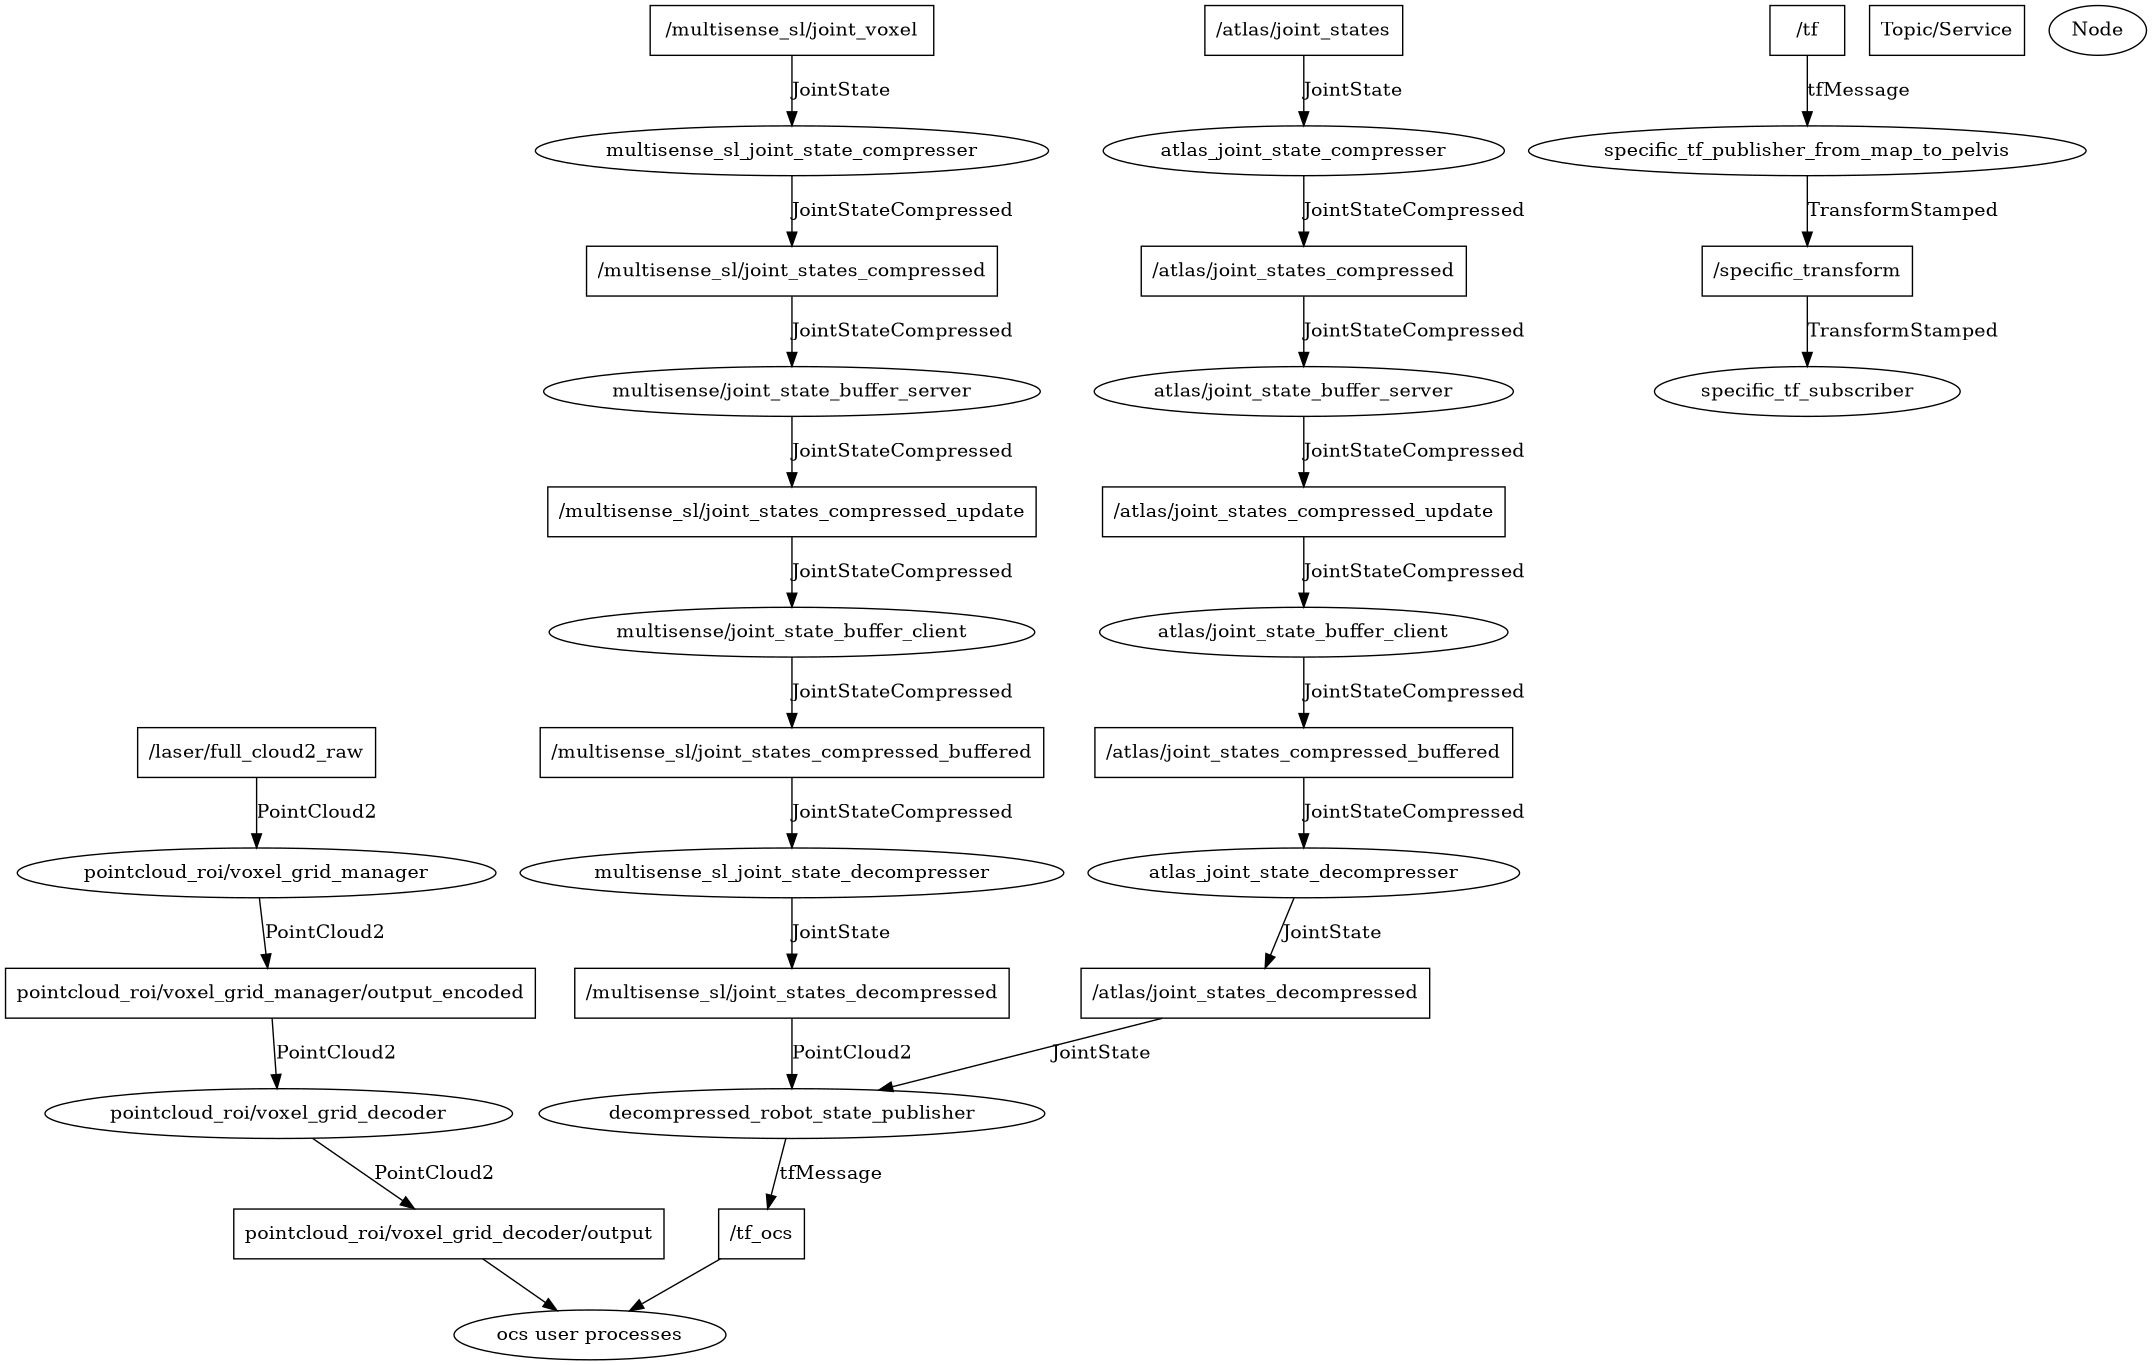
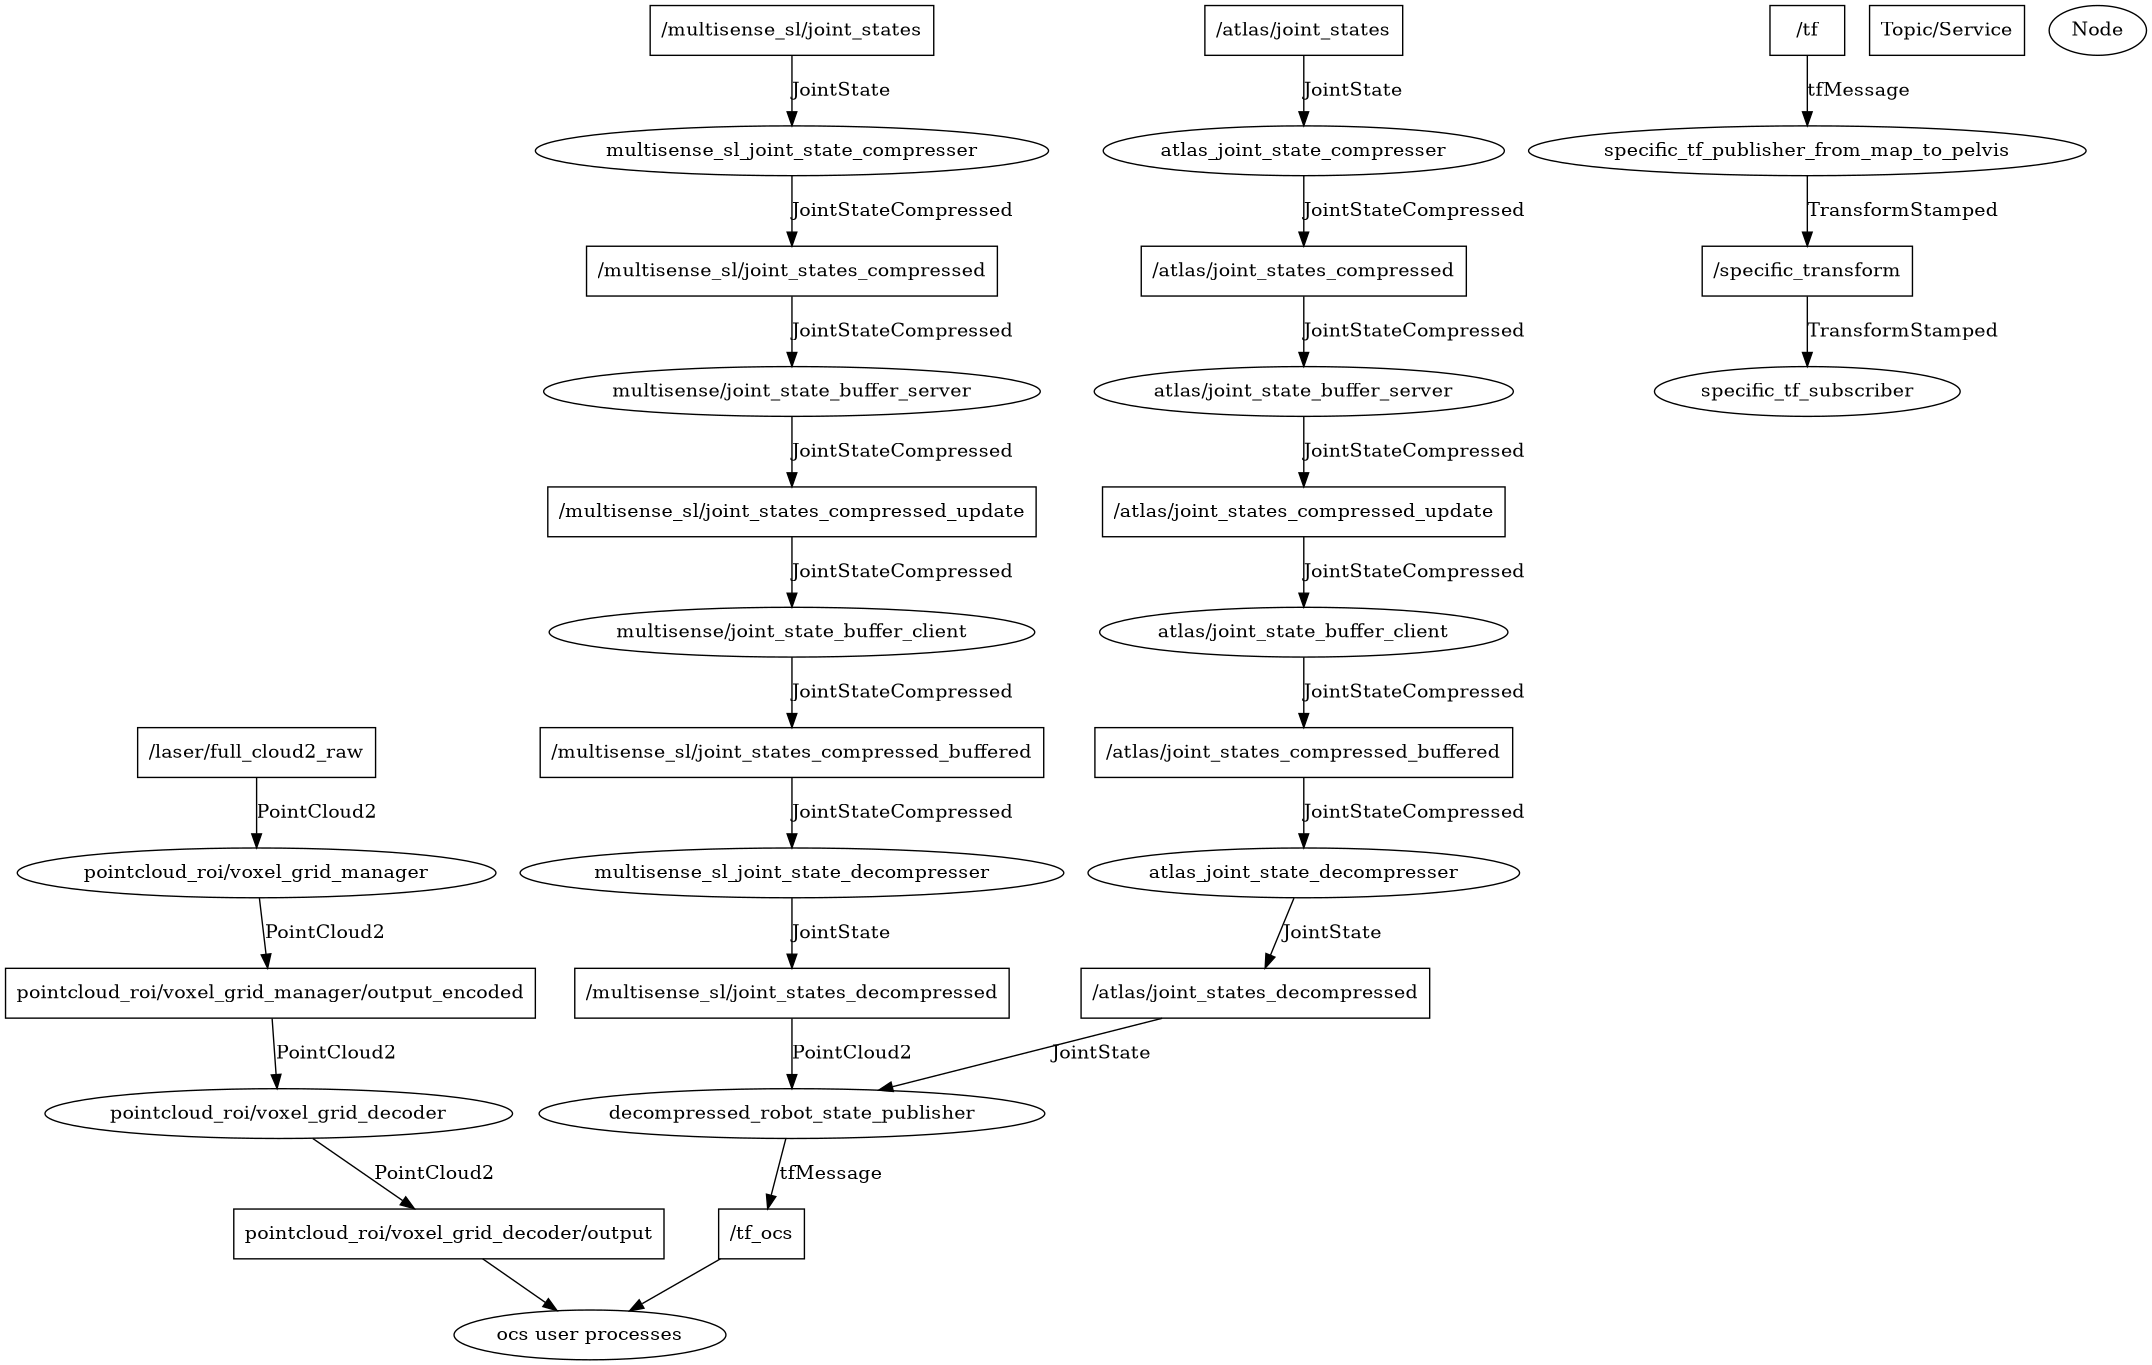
(792, 30) -> (792, 30)
